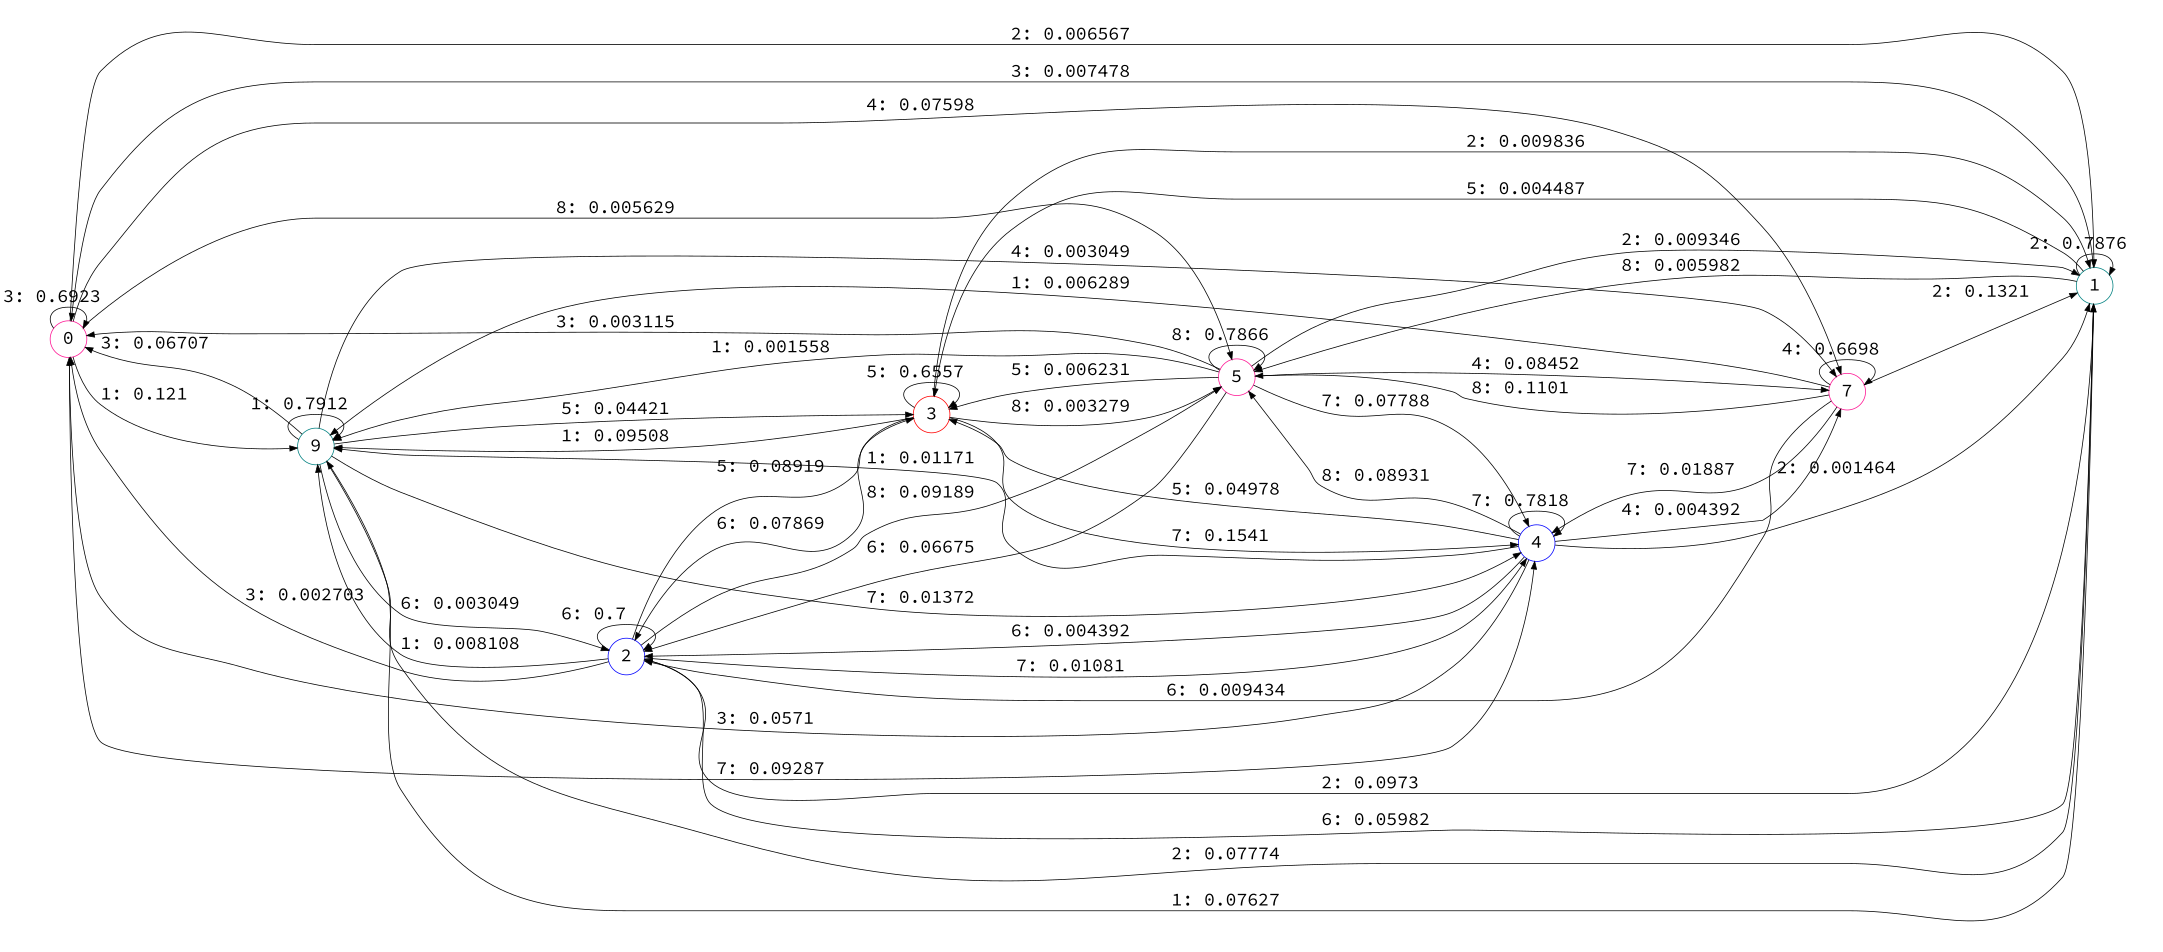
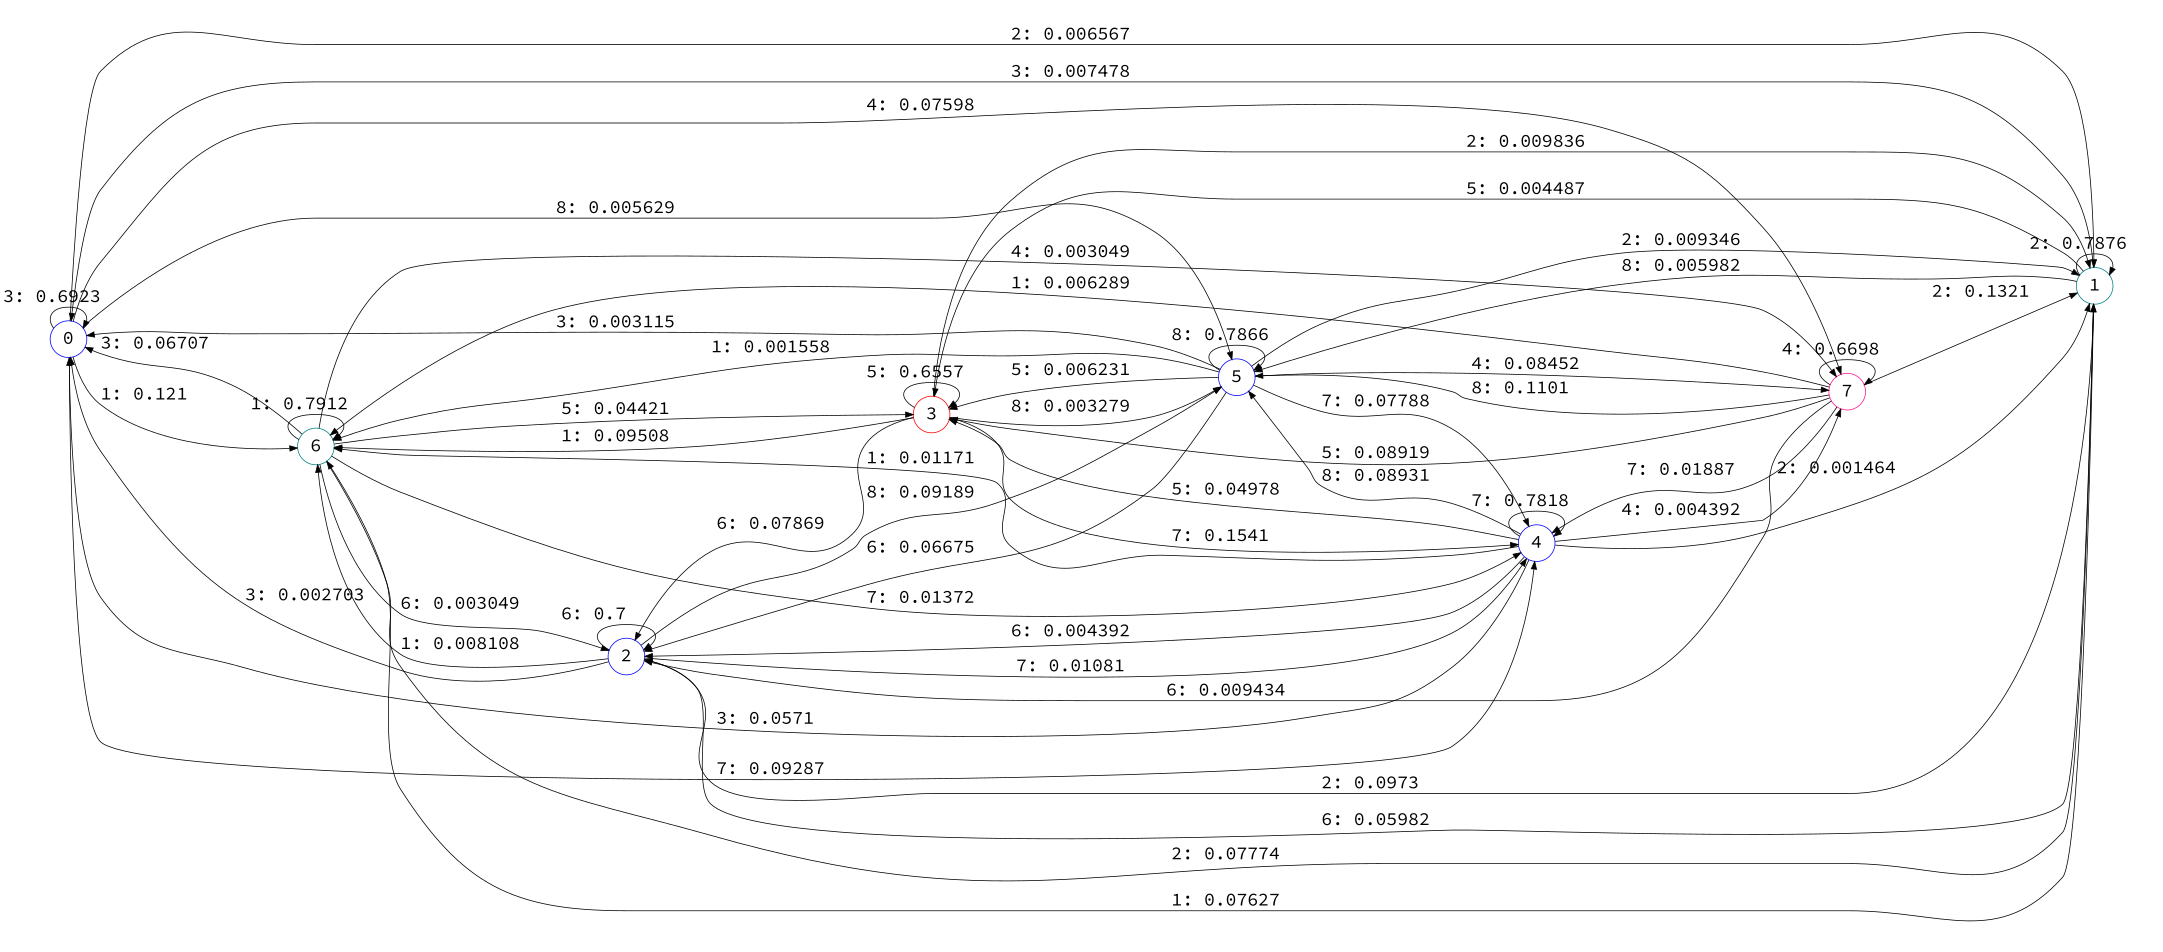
(68, 339) -> (68, 339)
(1237, 377) -> (1237, 377)
(316, 447) -> (316, 447)
(749, 498) -> (1395, 465)
